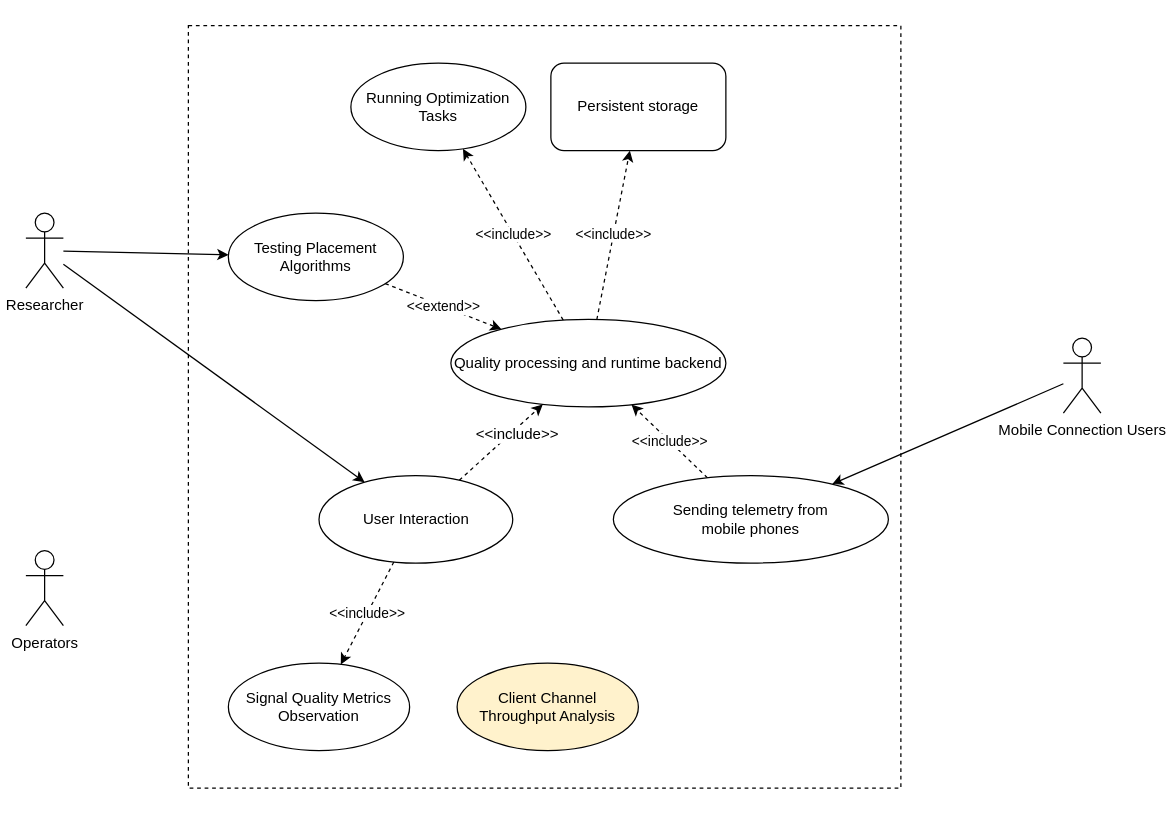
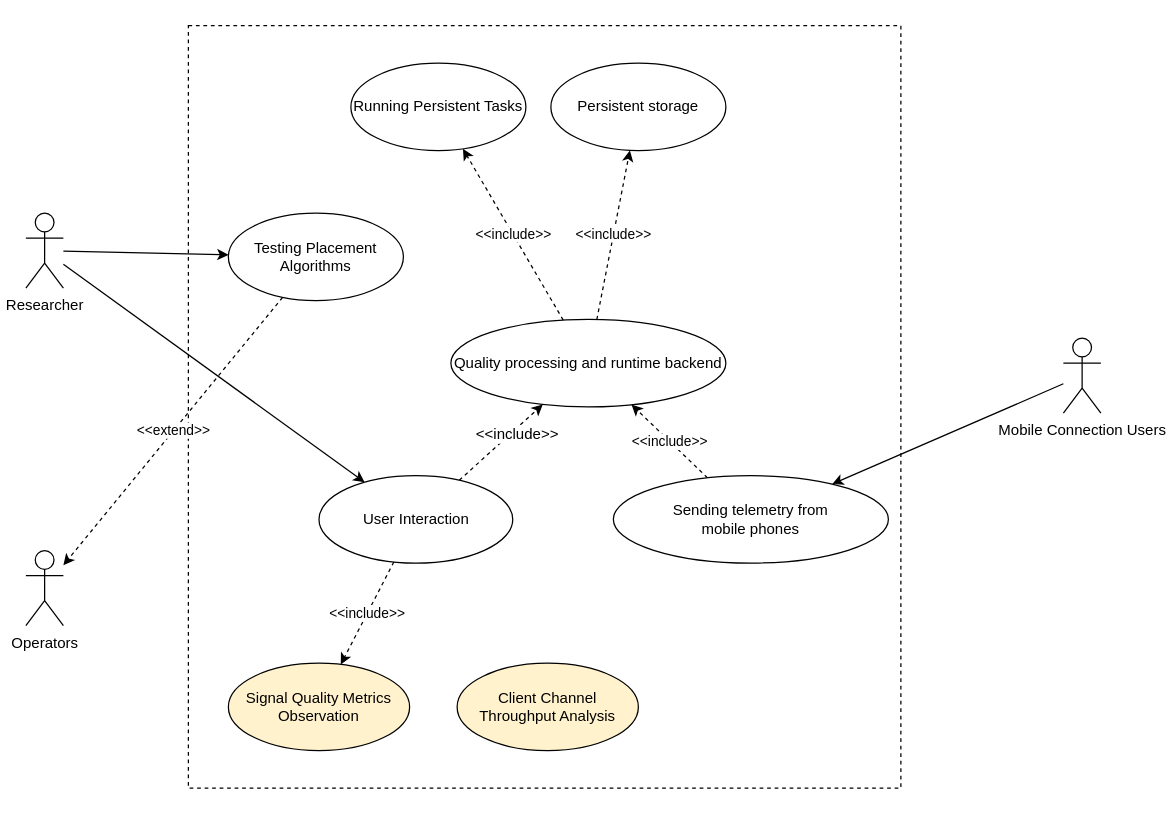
(438, 107) -> (438, 107)
(638, 107) -> (638, 107)
(422, 298) -> (175, 428)
(319, 707) -> (319, 707)
